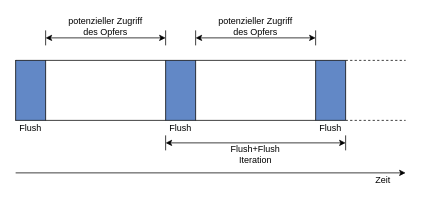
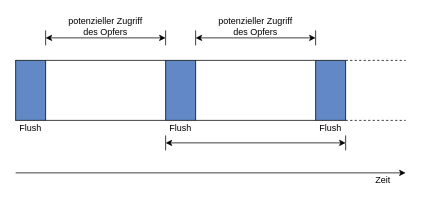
(255, 154) -> none
